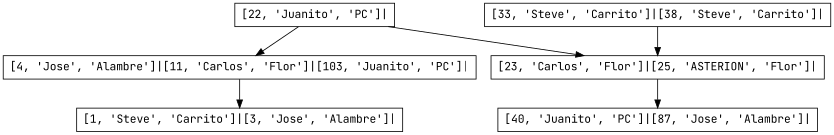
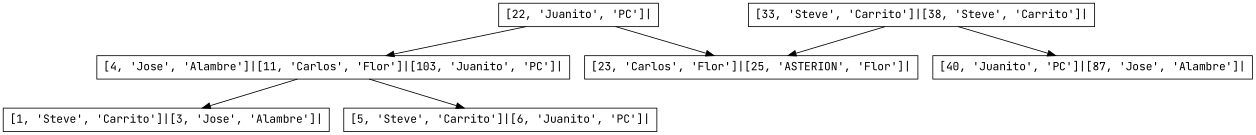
(658, 89) -> (1003, 40)
none -> (500, 120)
